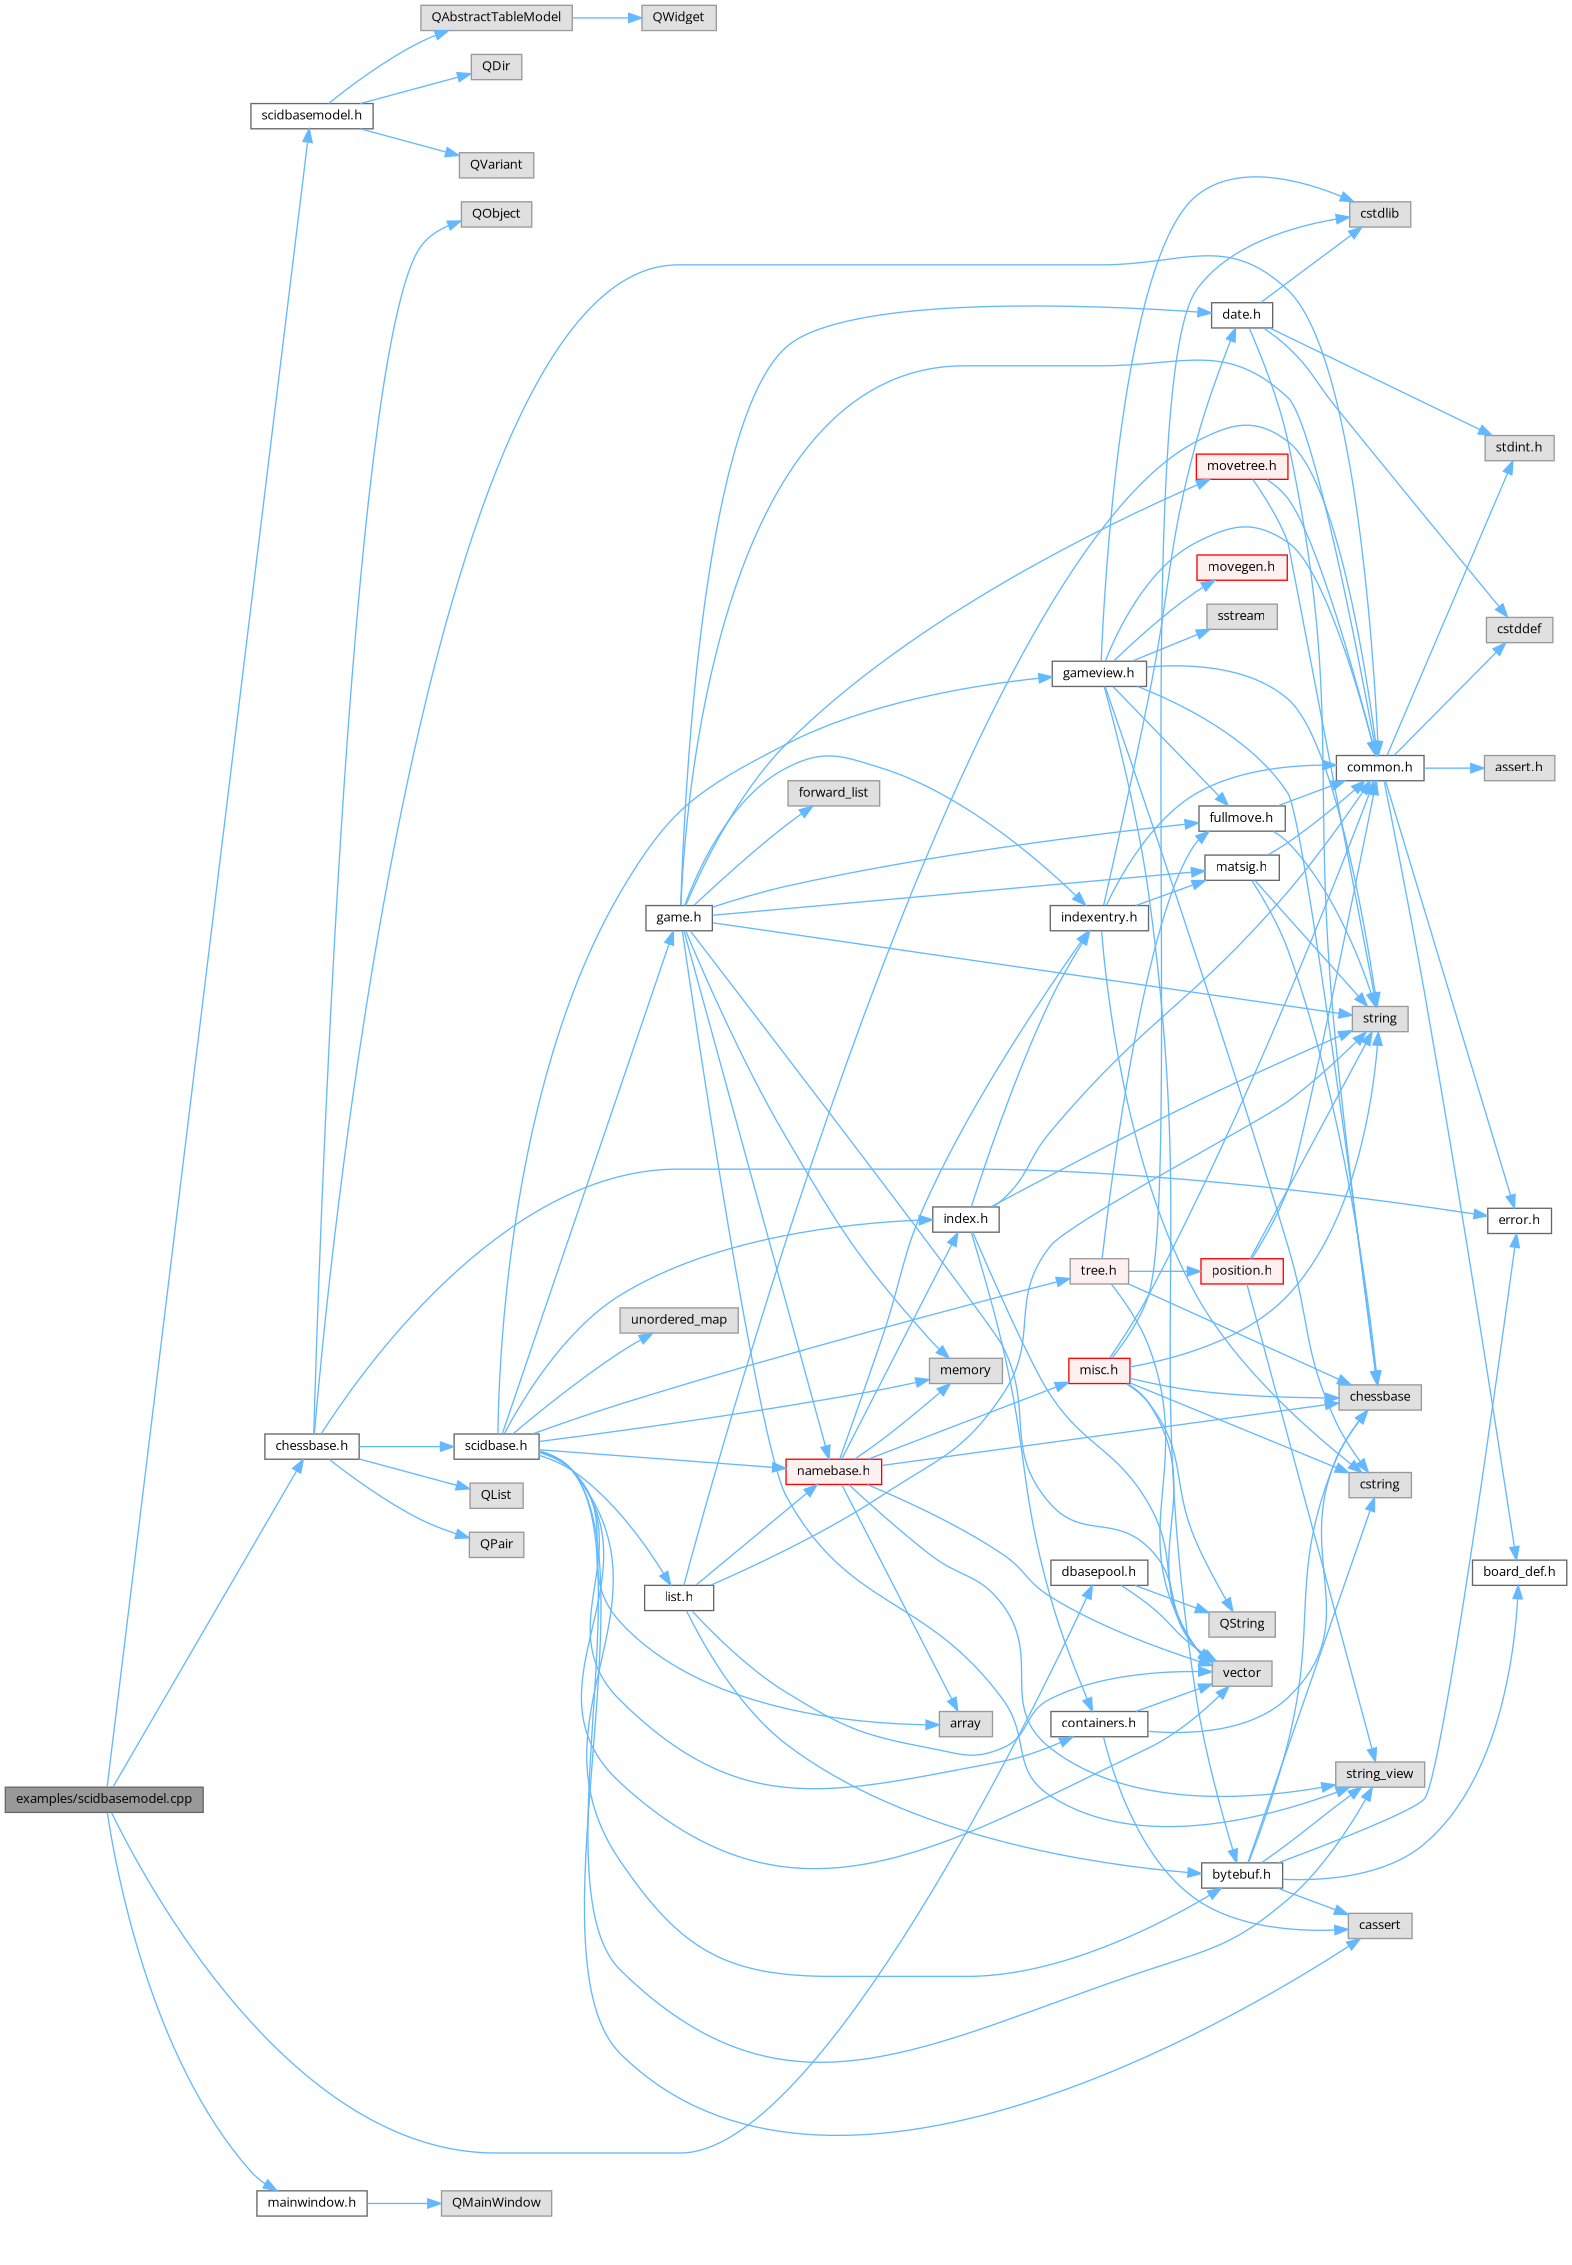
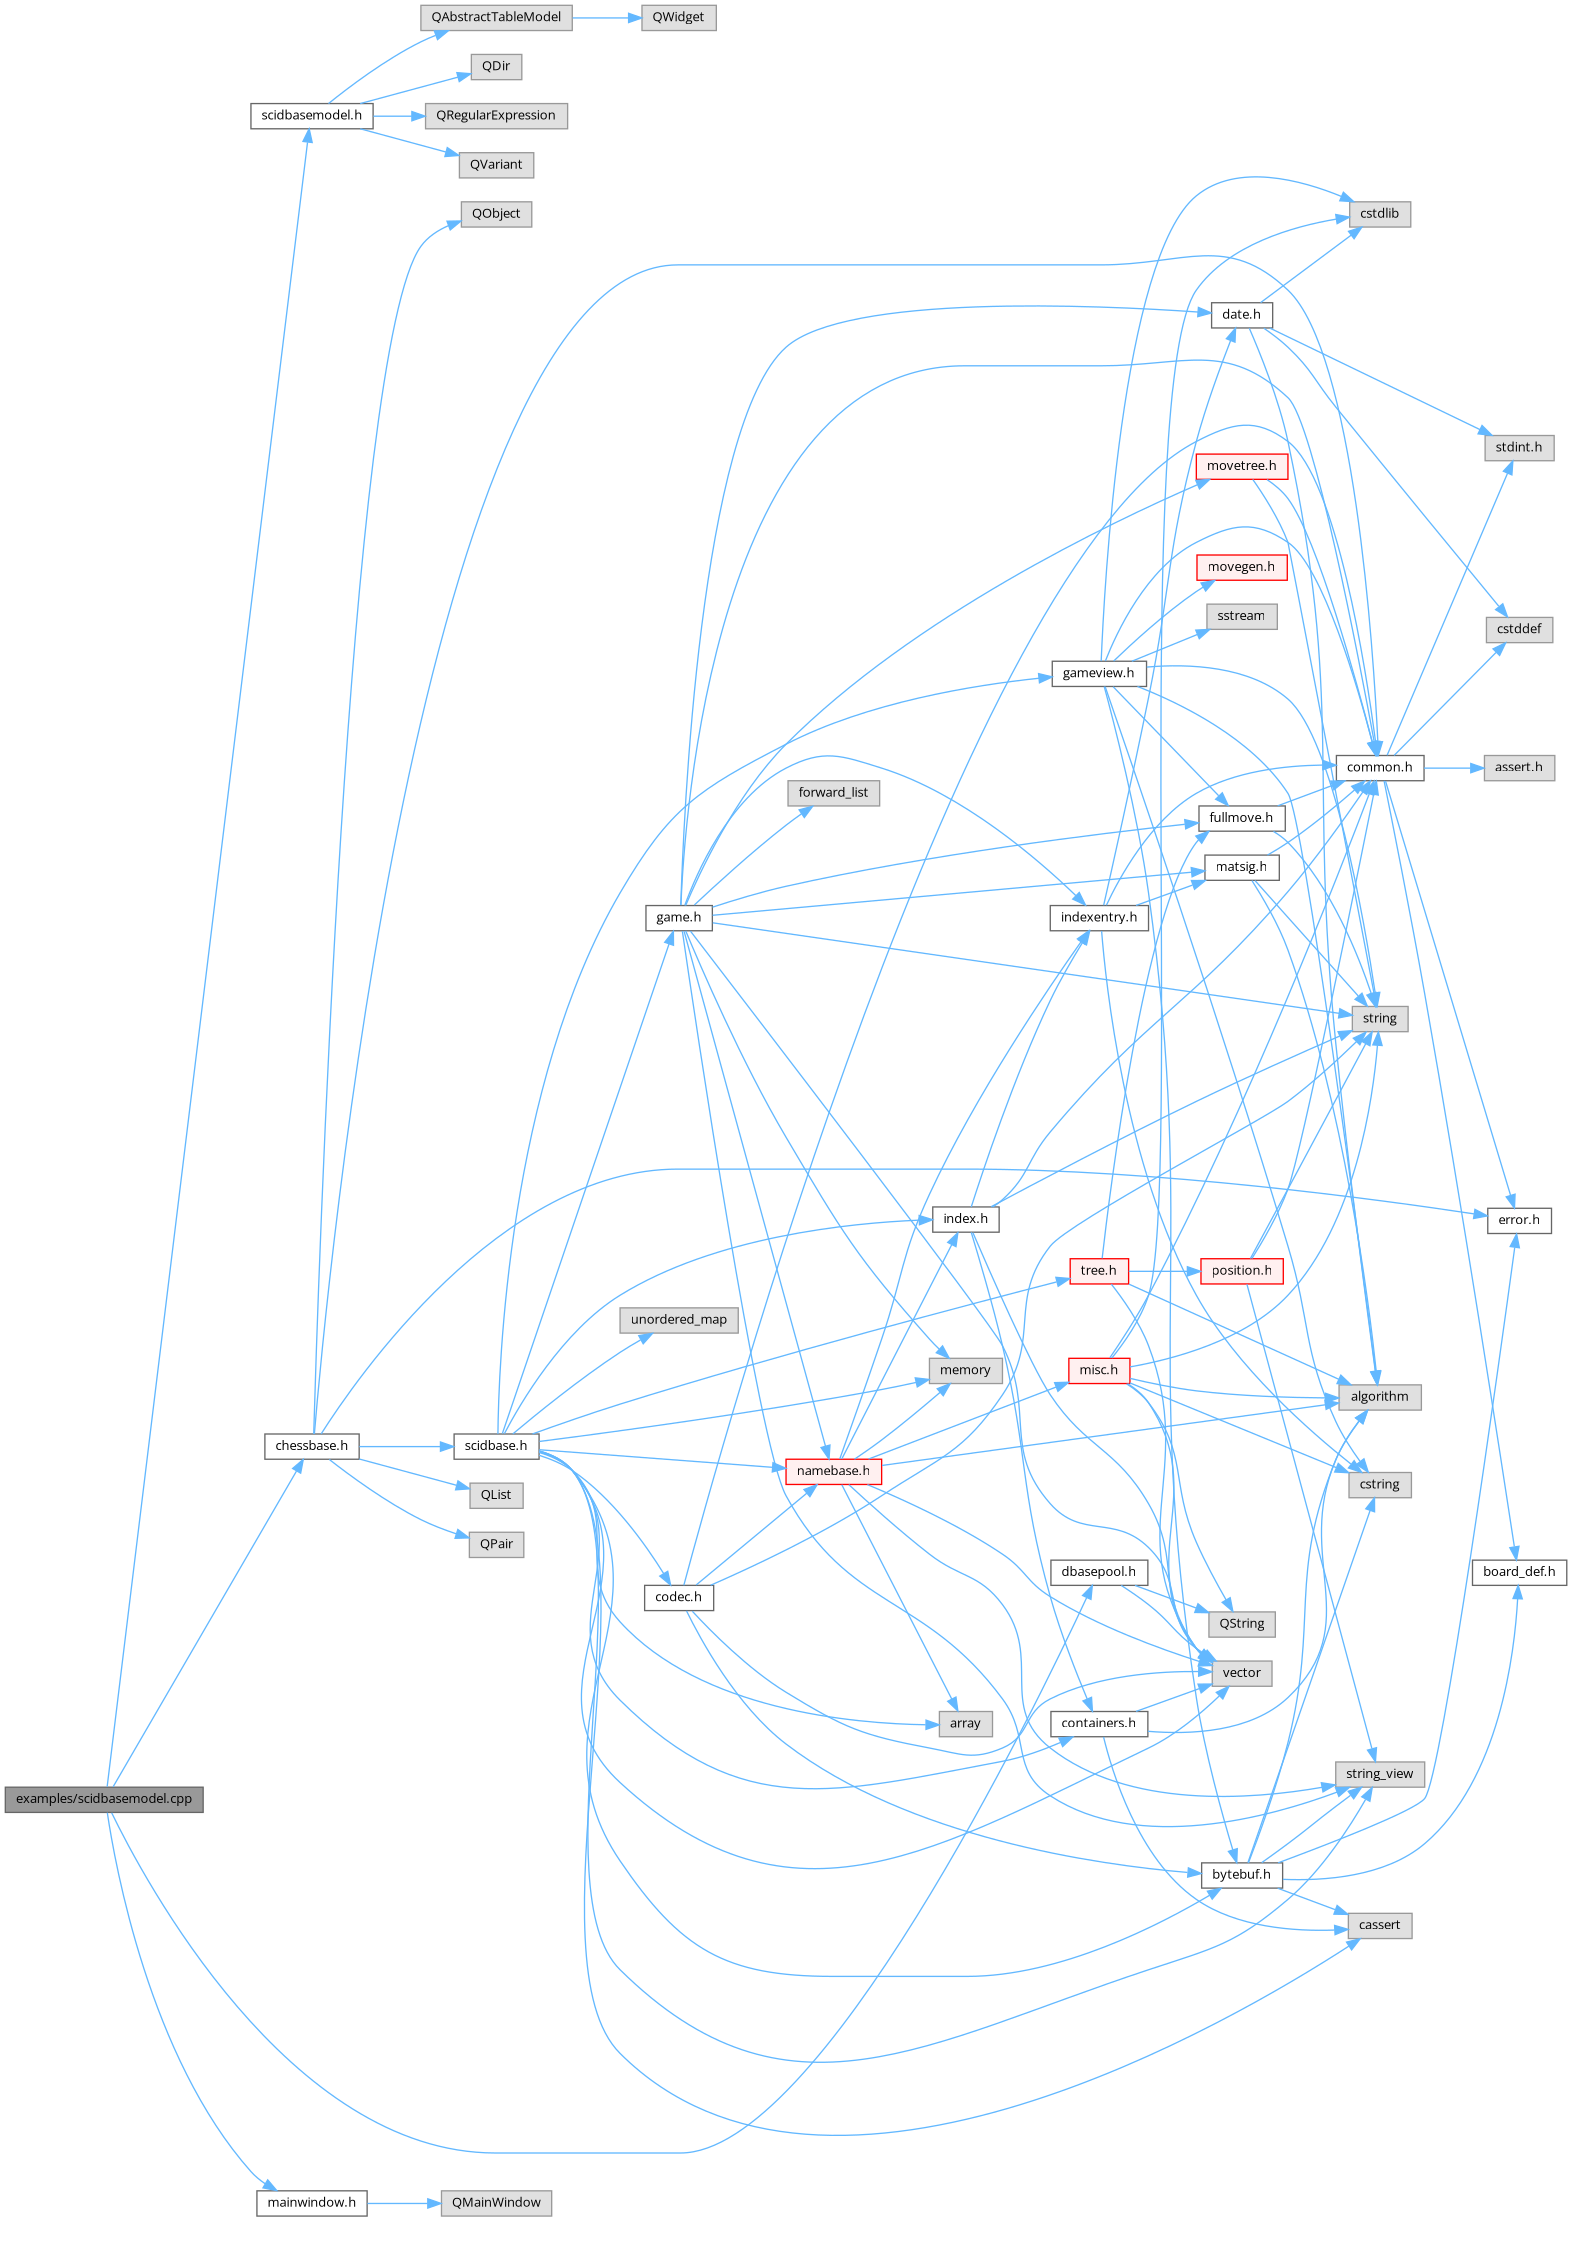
none -> (497, 116)
(1099, 1271) -> (1099, 1271)
(1380, 1398) -> (1380, 1398)
(679, 1598) -> (679, 1598)
